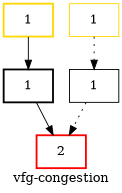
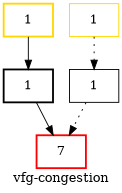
(61, 152) -> (61, 152)
